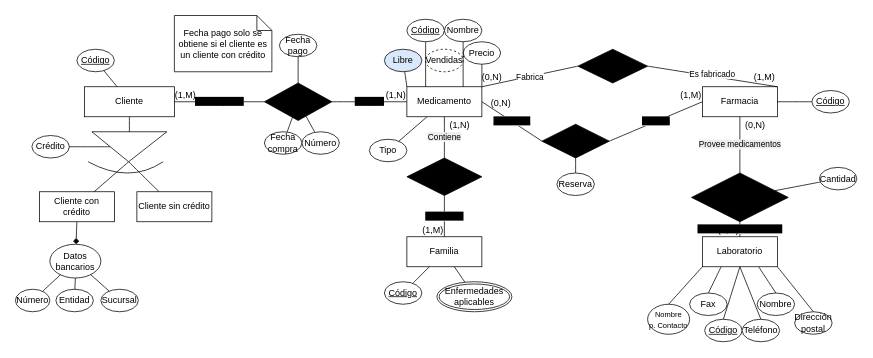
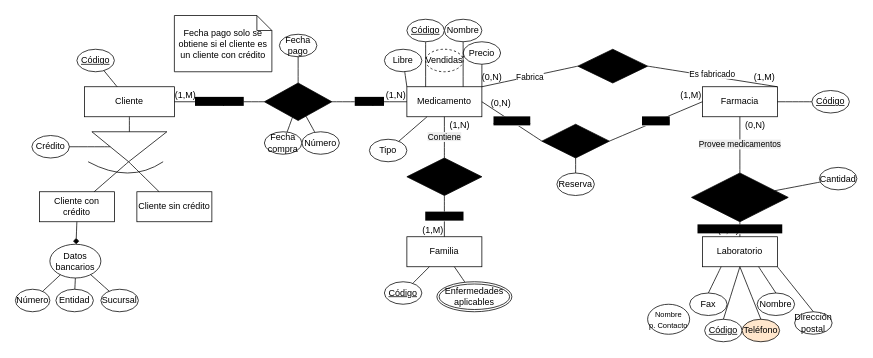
(403, 60) -> (403, 60)
(685, 286) -> none
(761, 330) -> (761, 330)
